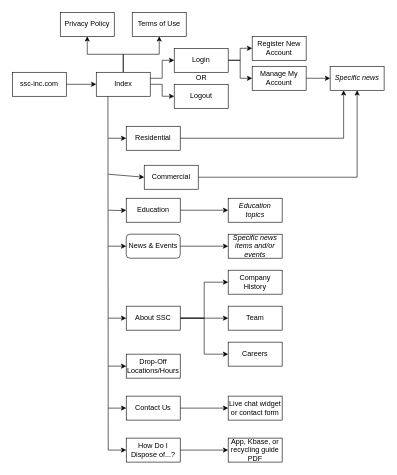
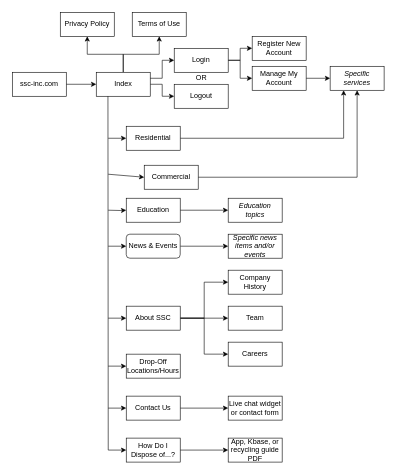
(357, 78) -> (357, 78)
